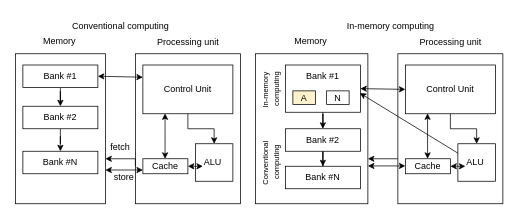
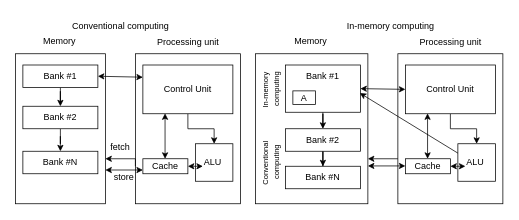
(304, 98) -> (304, 98)
(338, 98) -> none
